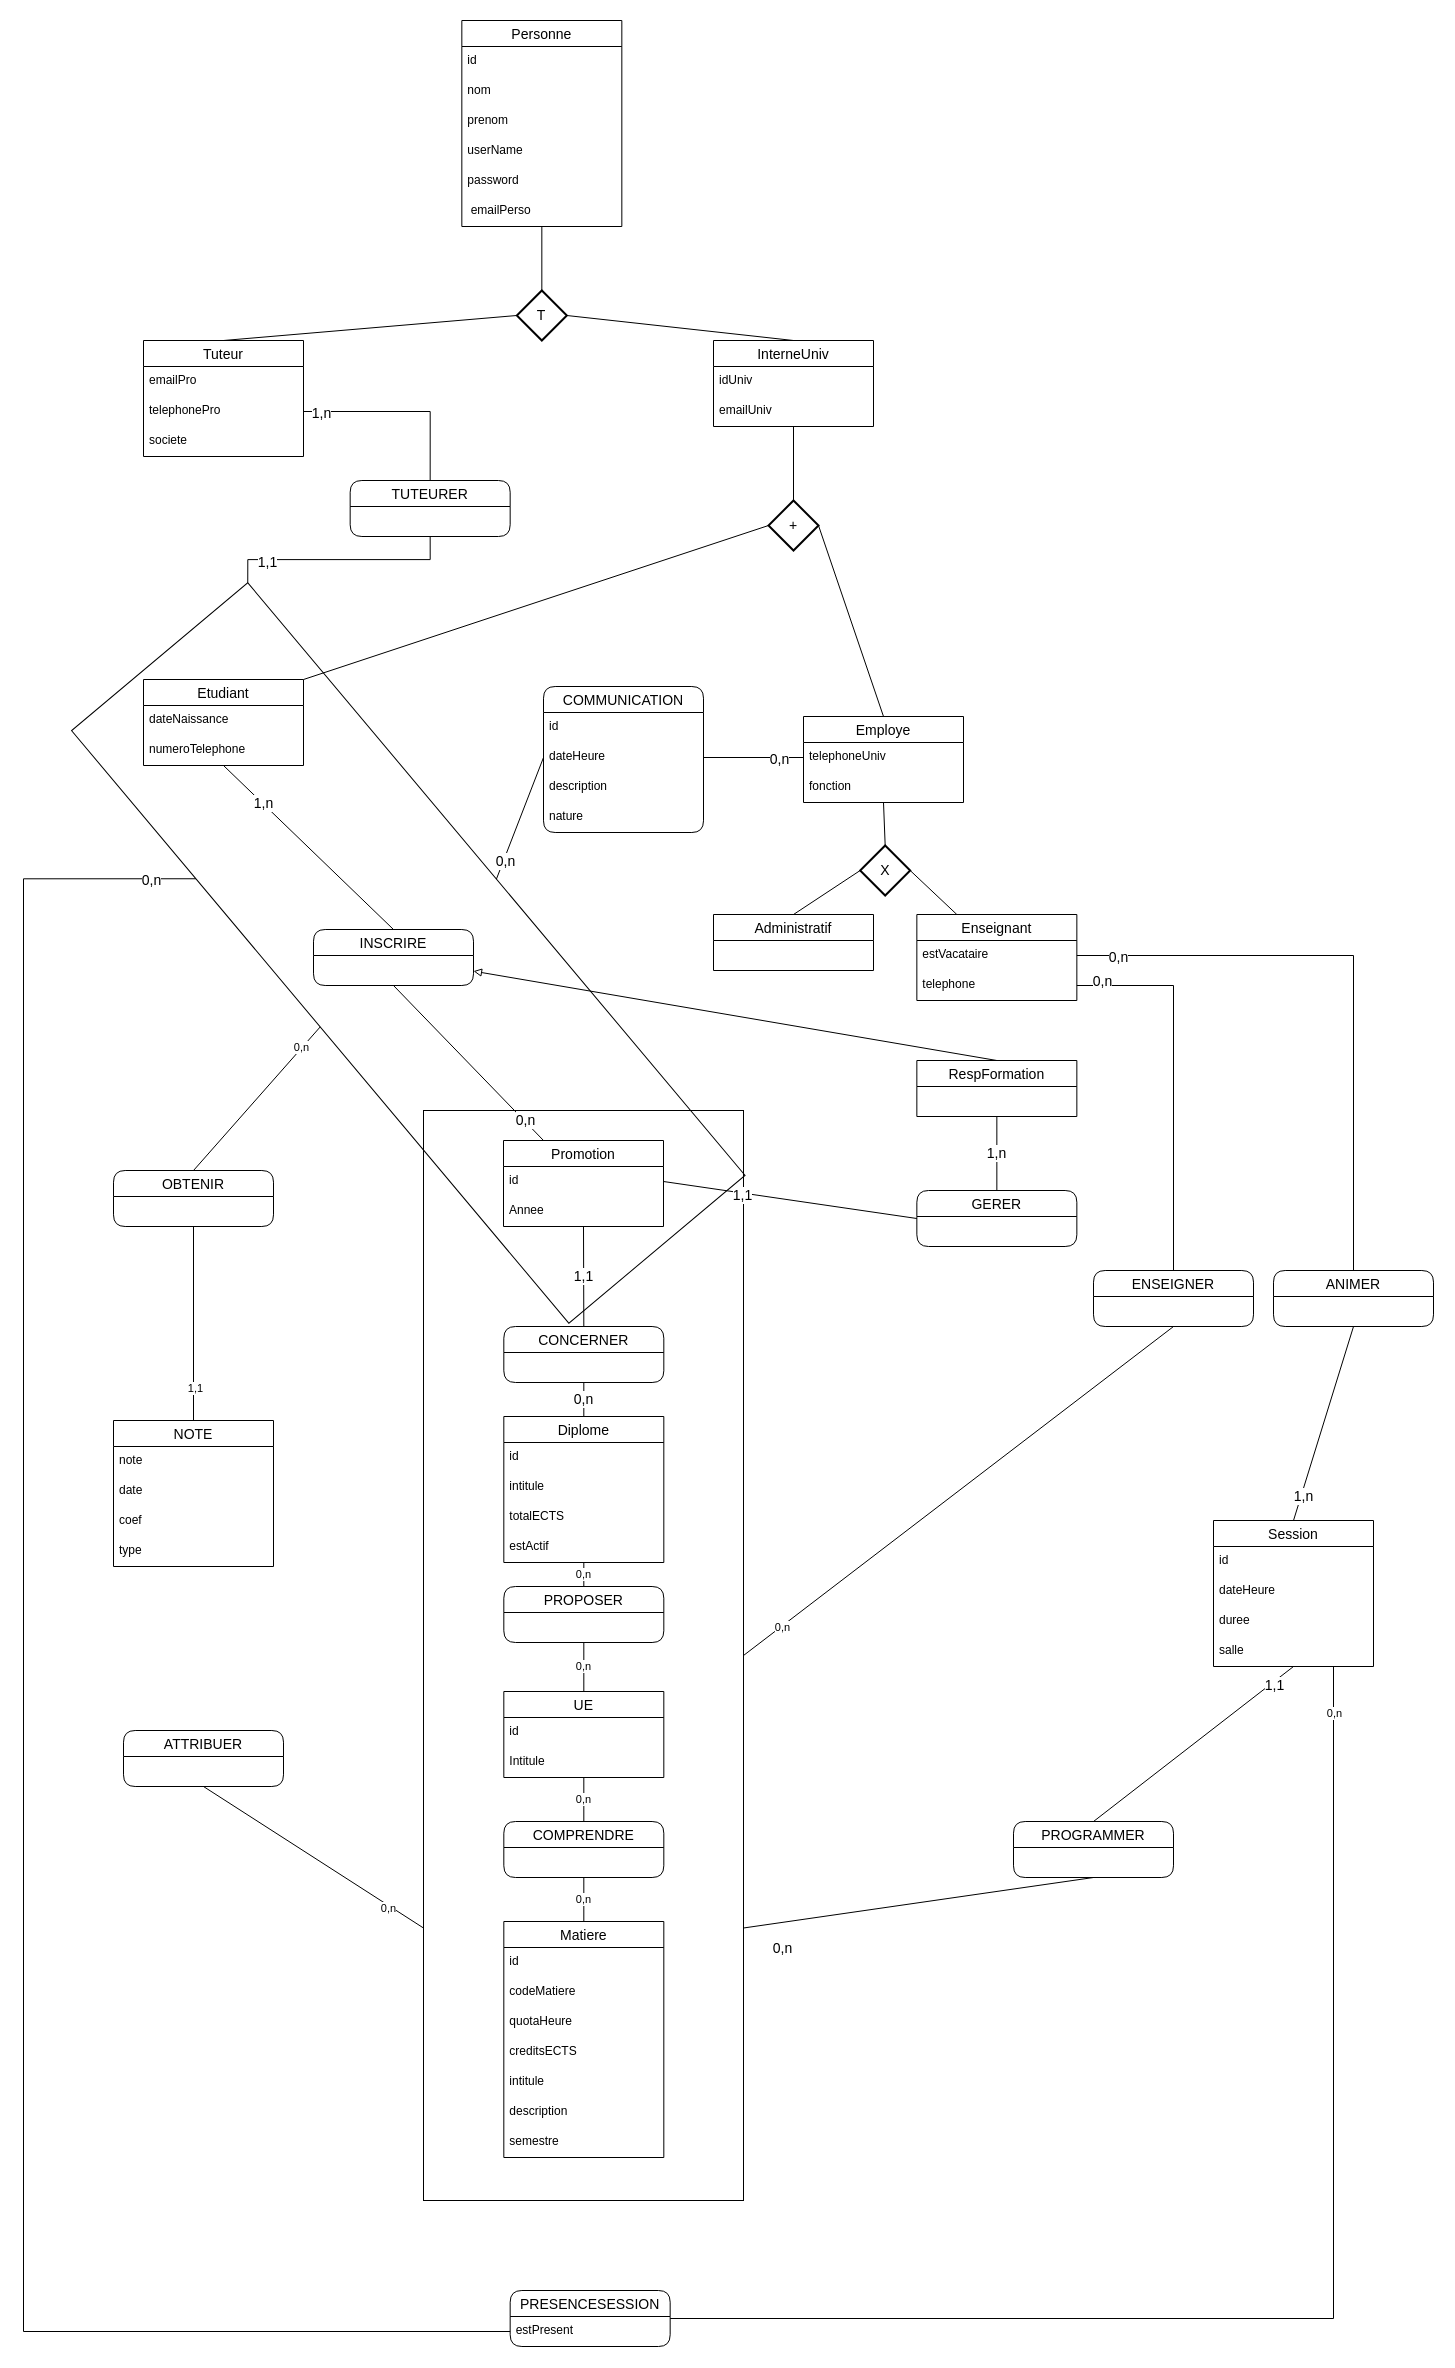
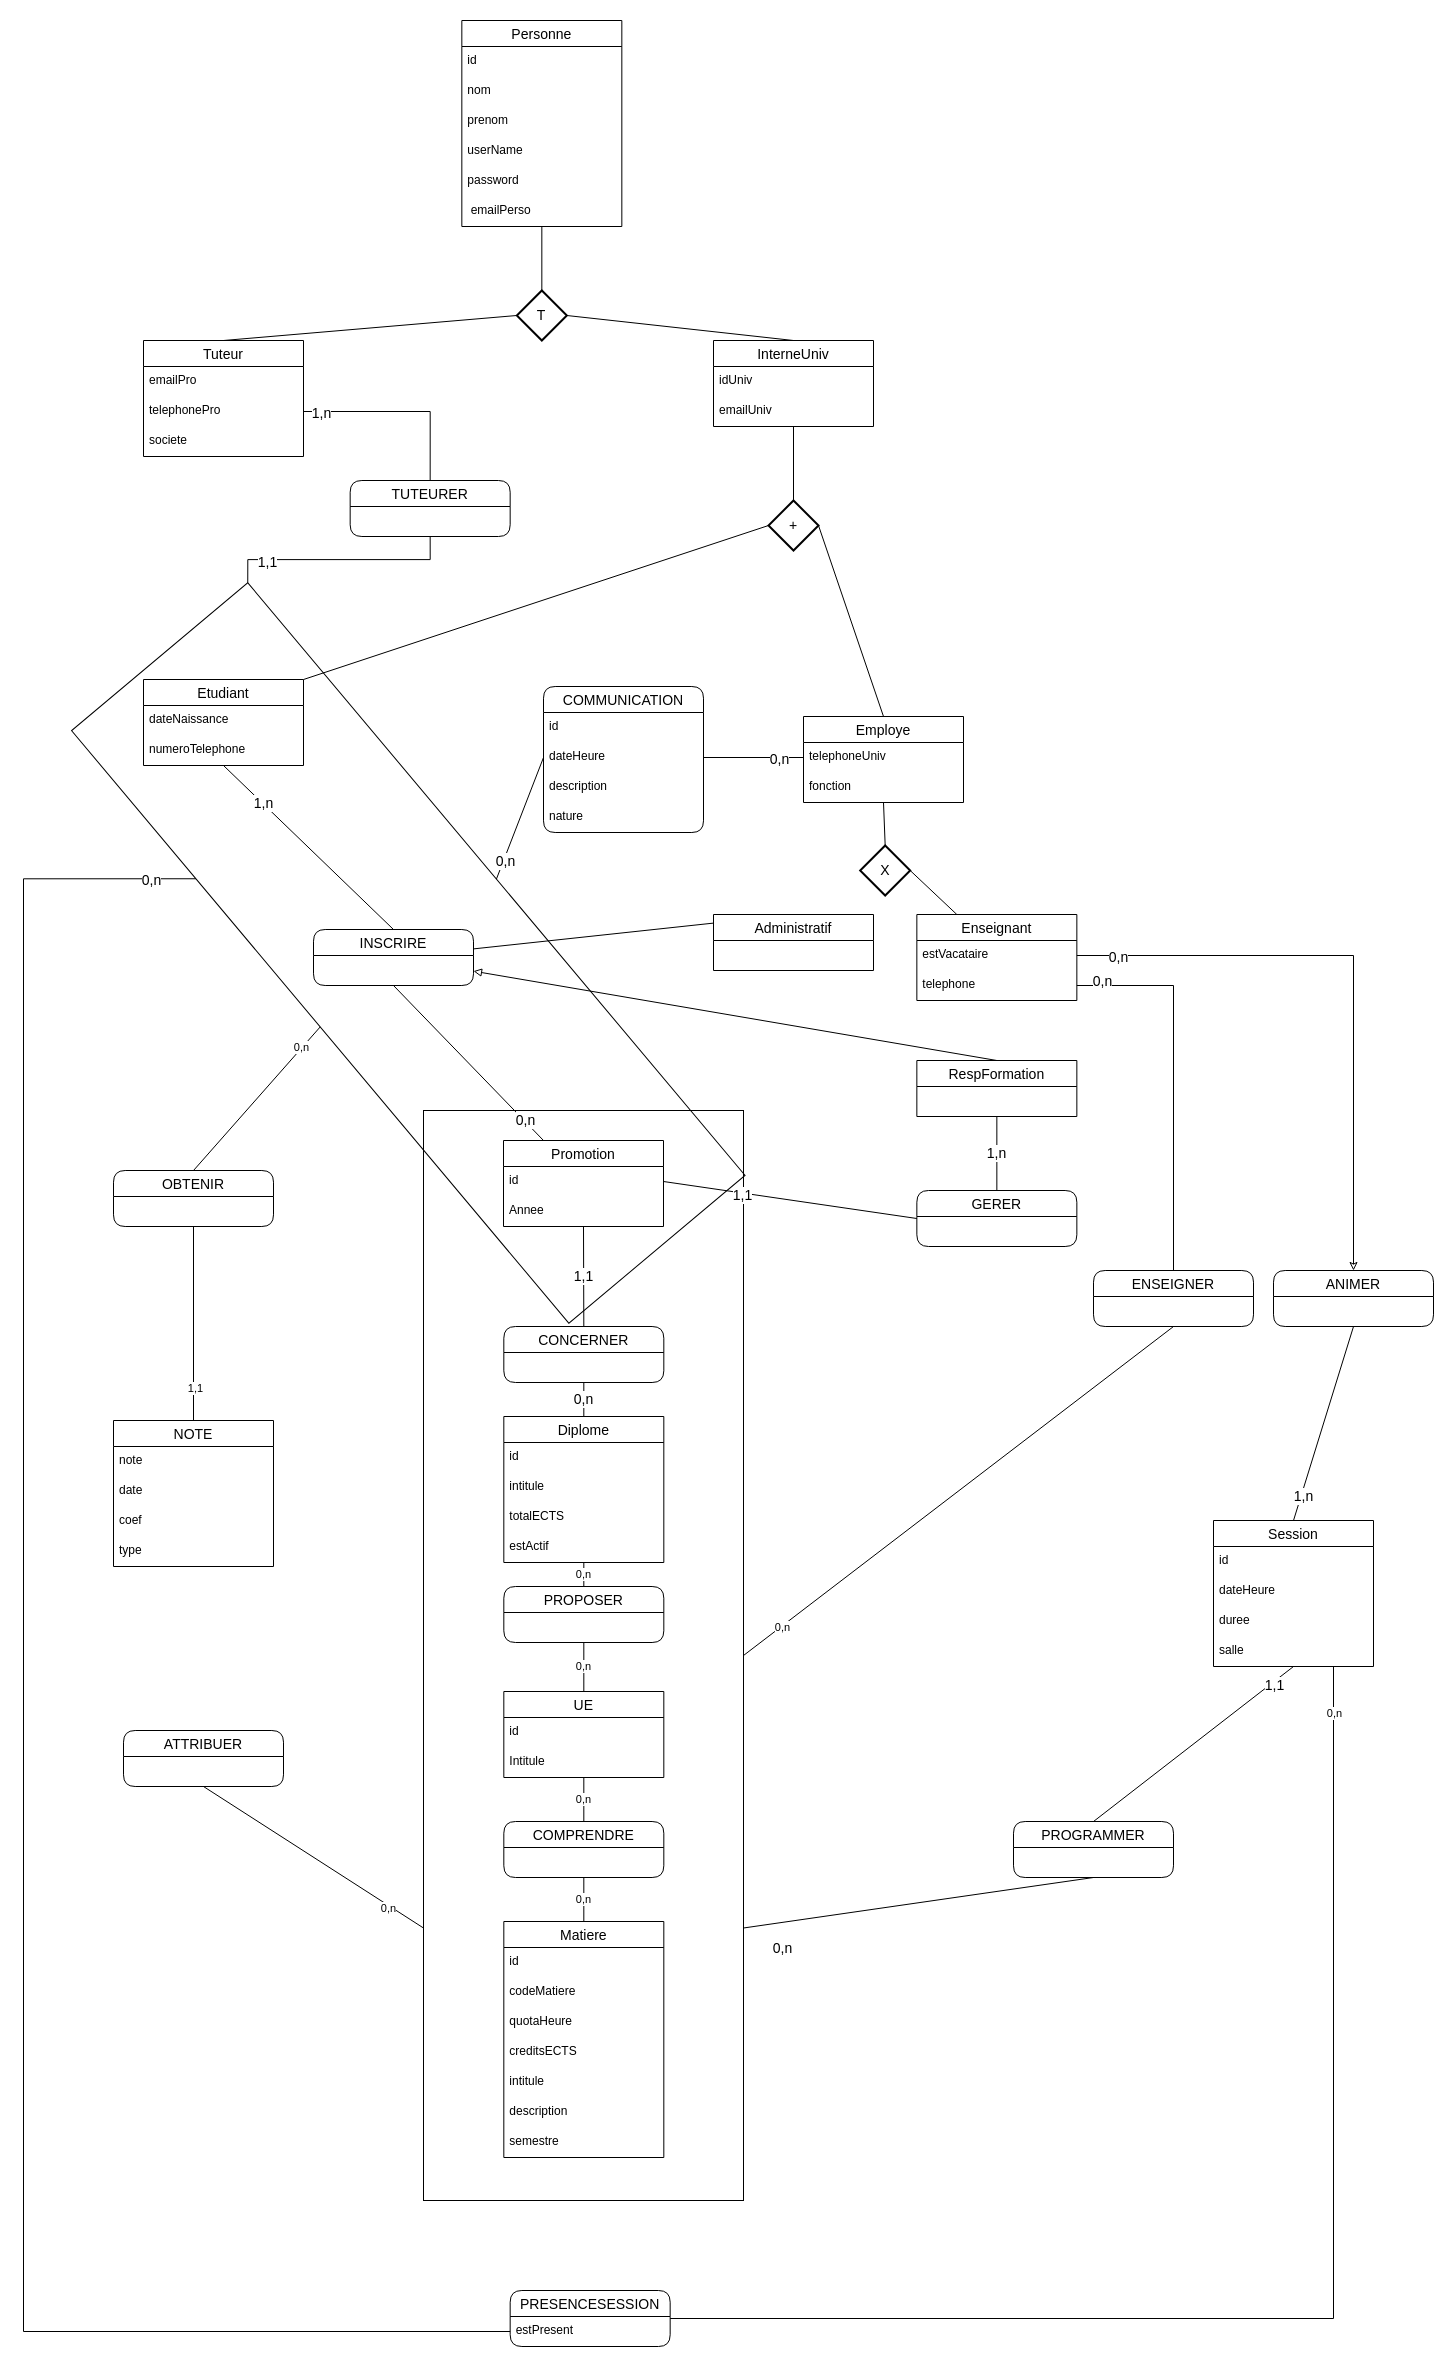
(826, 893) -> (594, 936)
(1354, 1264) -> (1354, 1262)
